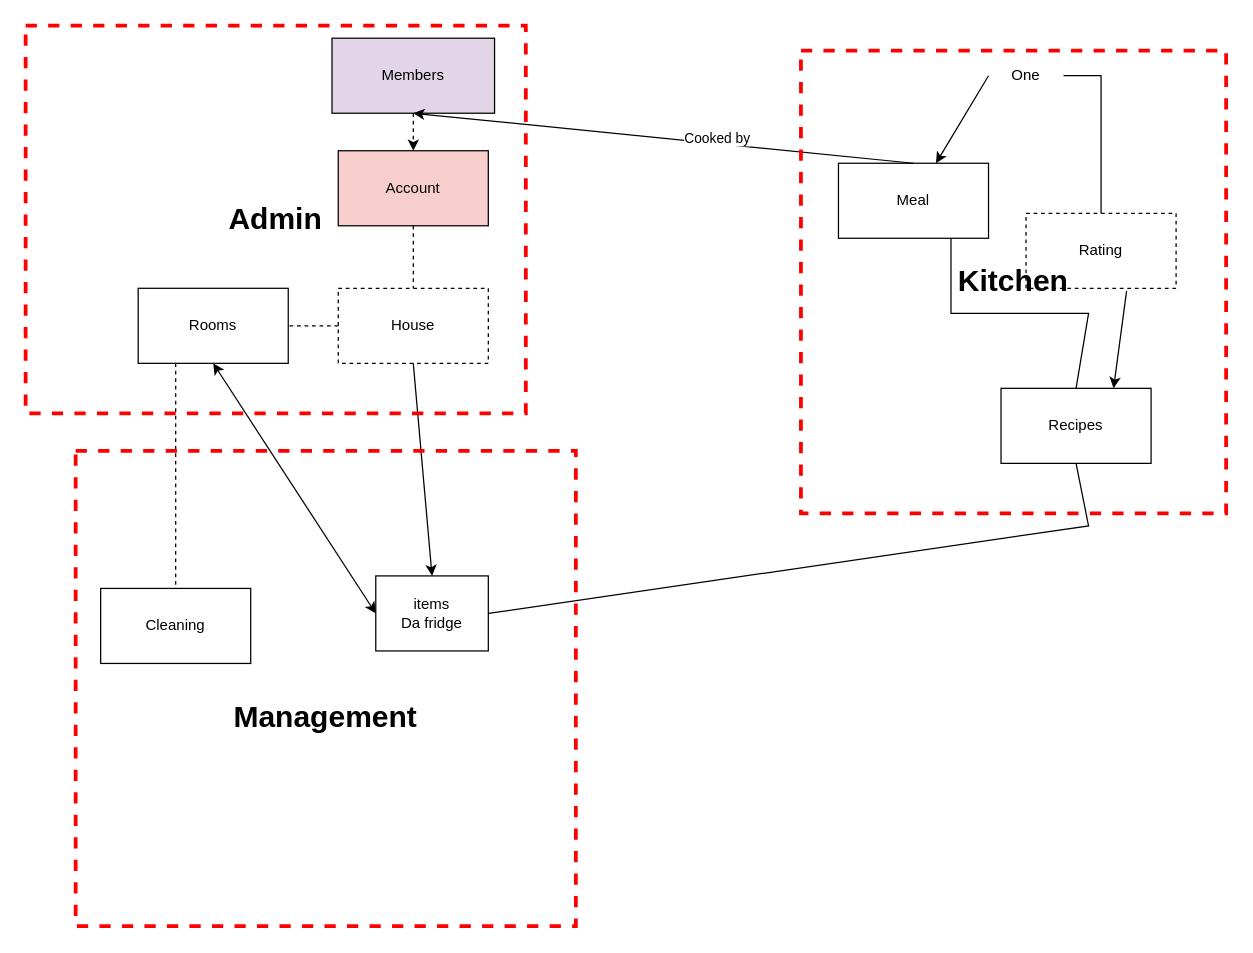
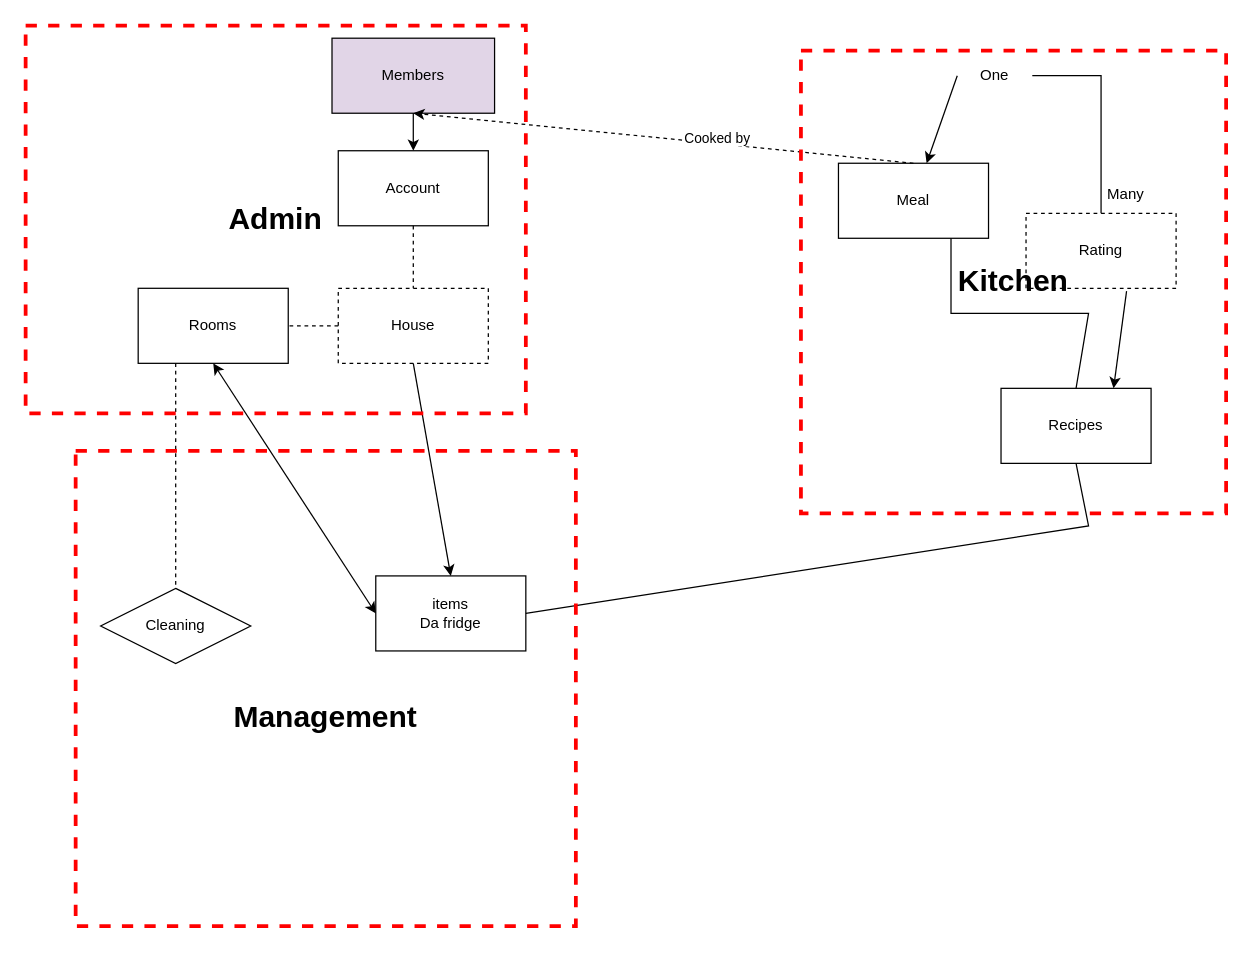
(1026, 76) -> (994, 76)
(554, 127) -> (554, 127)
(413, 128) -> (413, 128)
(413, 188) -> (413, 188)
none -> (1126, 194)
(432, 613) -> (451, 613)
(176, 626) -> (176, 626)
